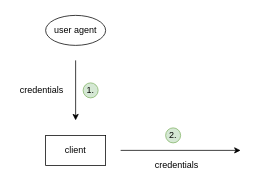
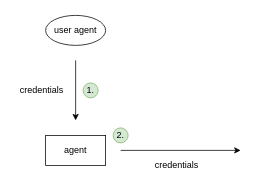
(173, 135) -> (120, 135)
(75, 150) -> (75, 150)
